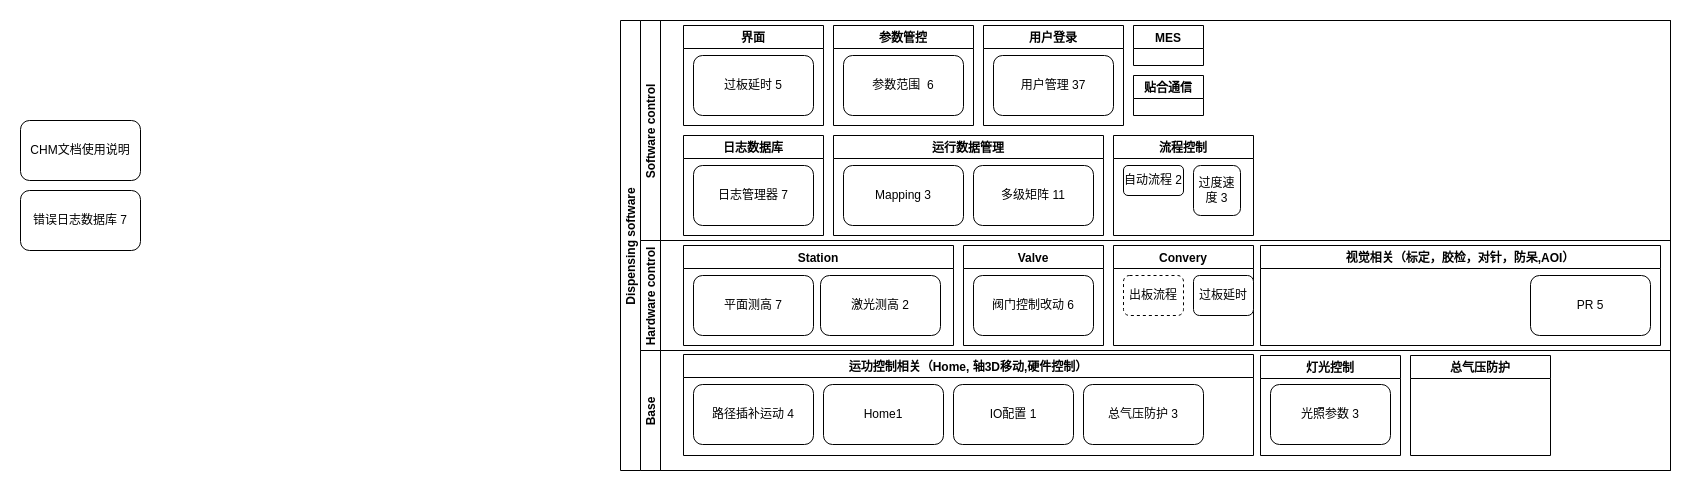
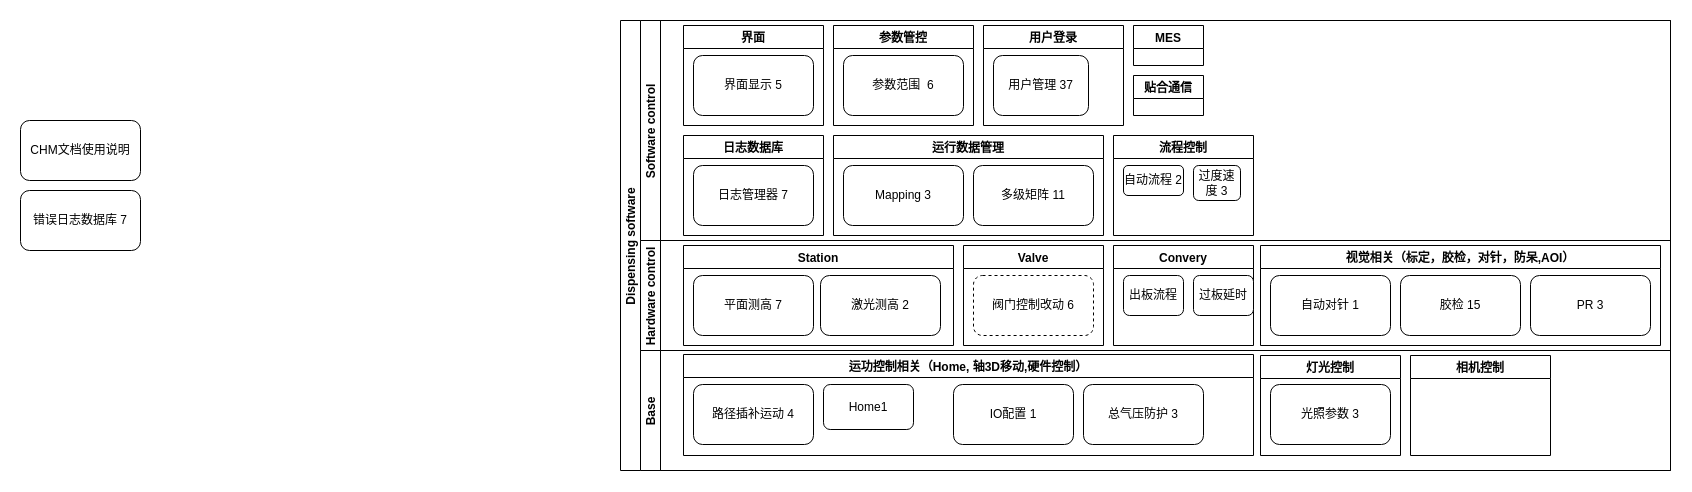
(754, 86) -> (754, 86)
(1054, 86) -> (1041, 86)
(1217, 191) -> (1217, 183)
(1154, 296) -> (1154, 296)
(1034, 306) -> (1034, 306)
none -> (1331, 306)
none -> (1461, 306)
(1591, 306) -> (1591, 306)
(1480, 368) -> (1480, 368)
(884, 415) -> (869, 407)
